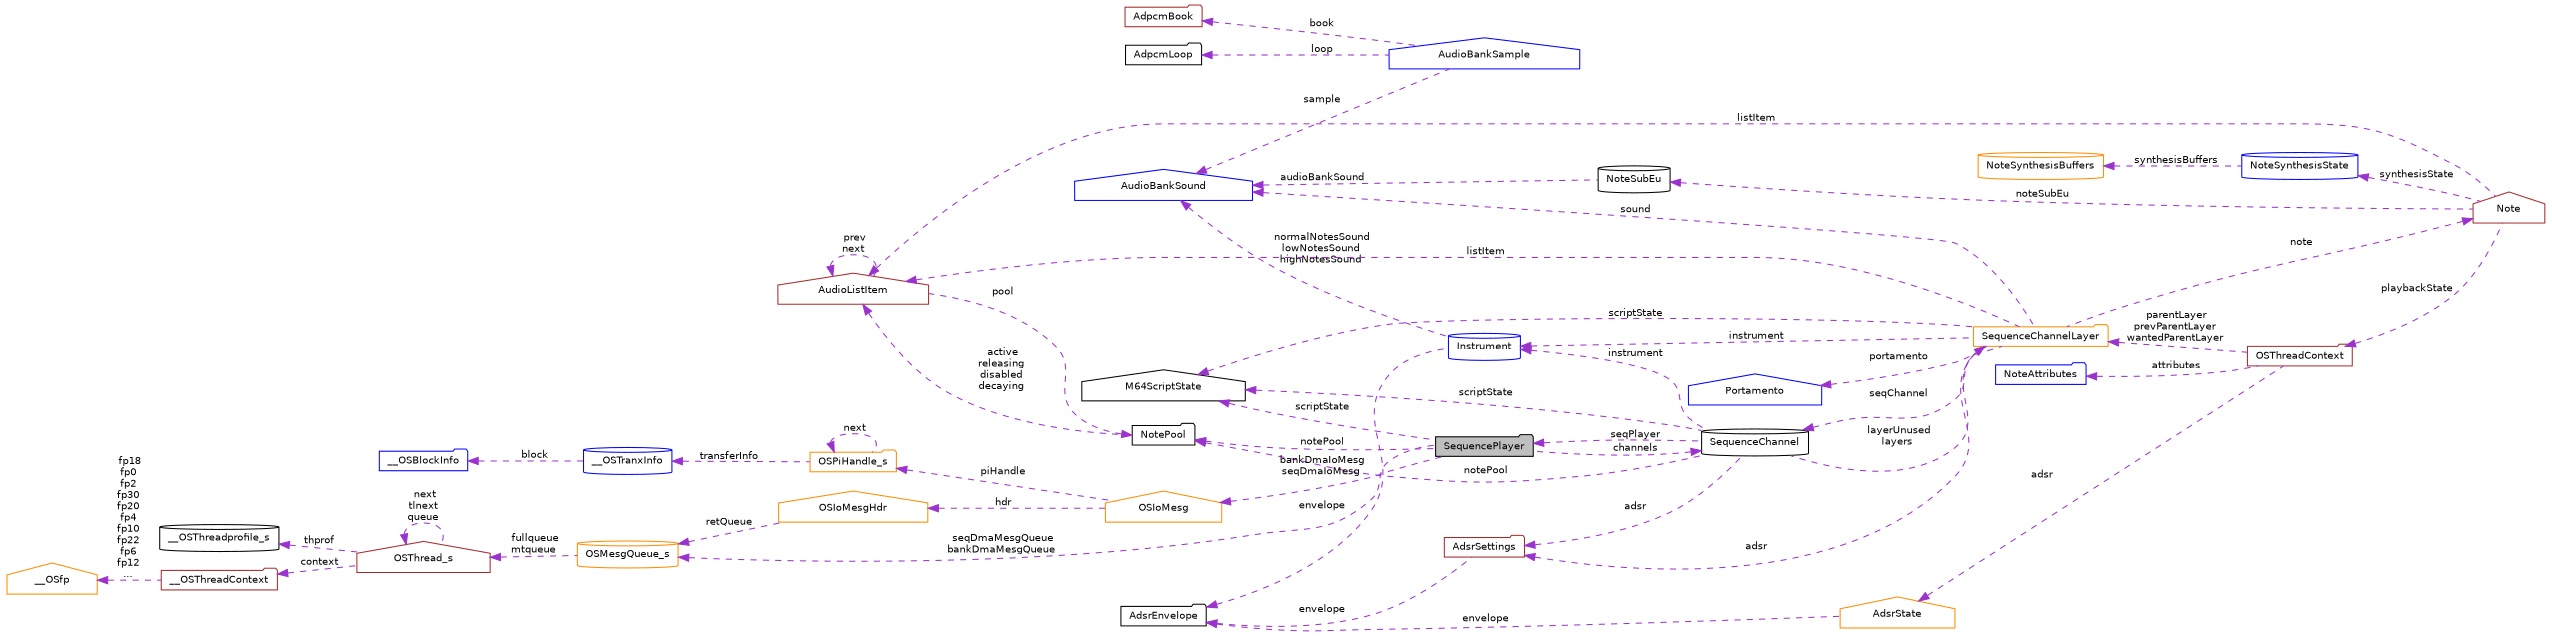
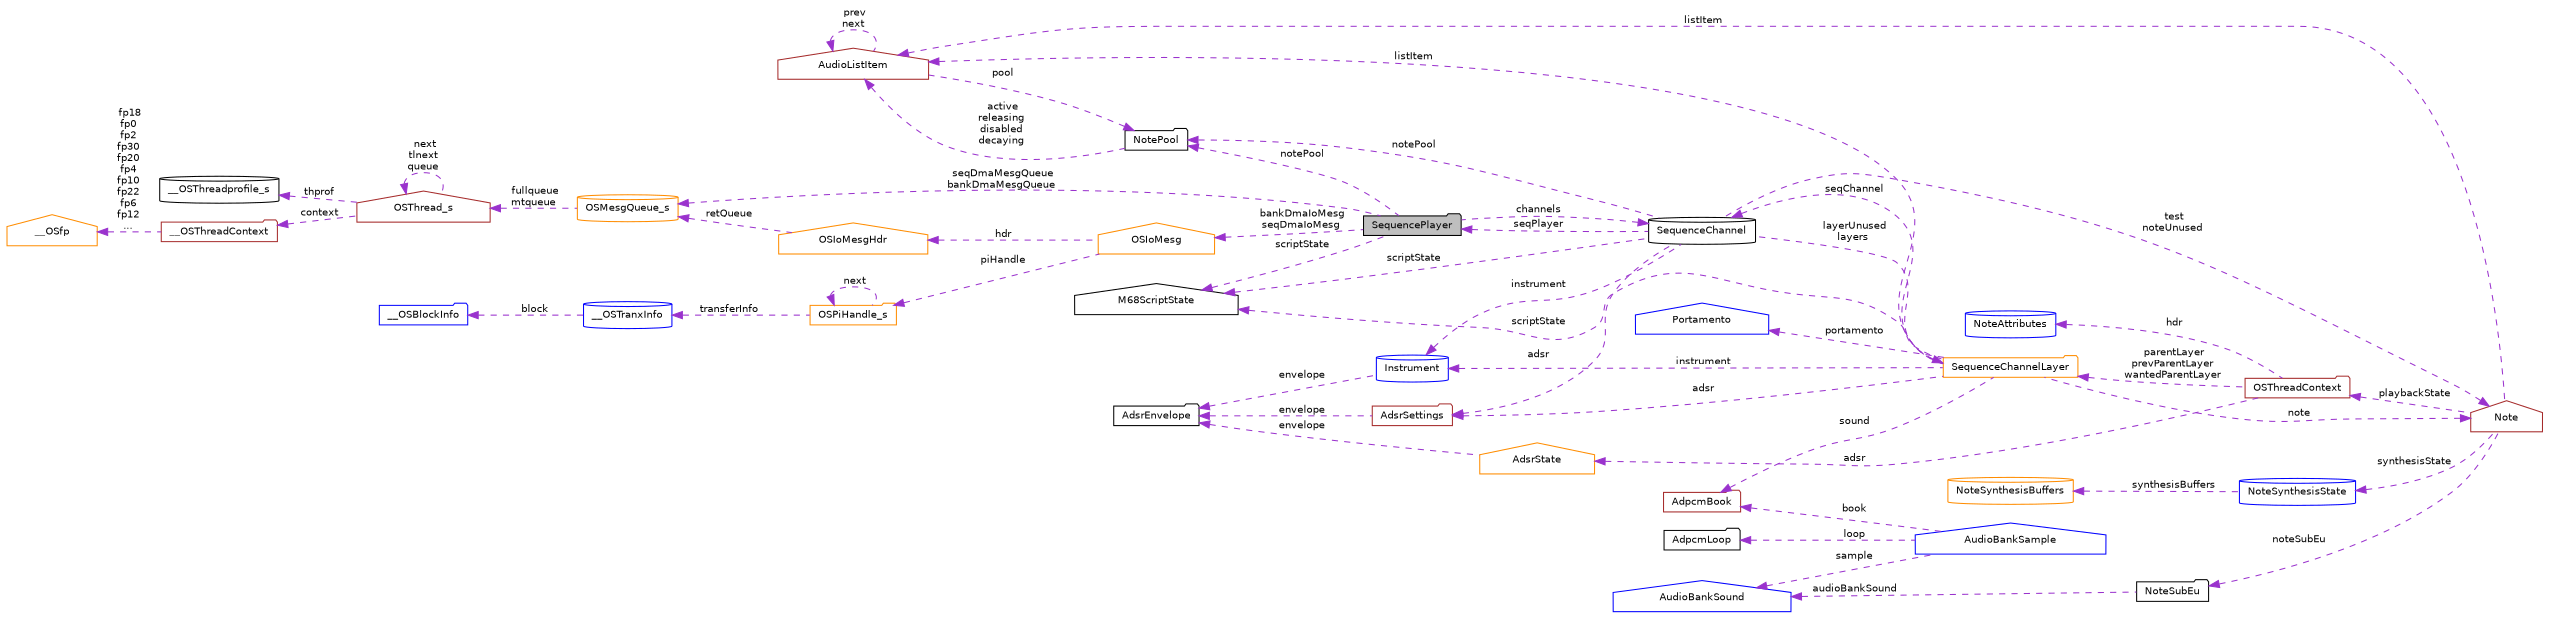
(1634, 179) -> (2173, 592)
(1668, 219) -> (1864, 437)
none -> (2114, 231)
(1311, 286) -> none
(2175, 366) -> (2173, 323)
(2041, 375) -> (2011, 324)
(1164, 387) -> (1156, 301)
